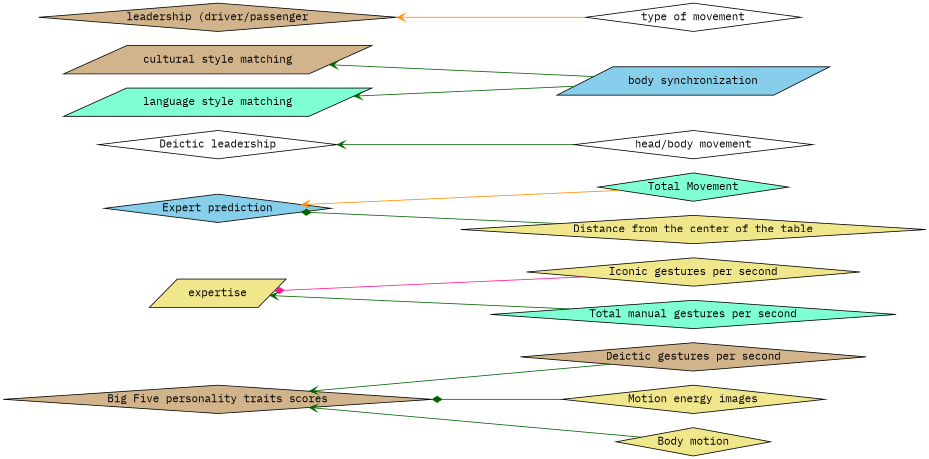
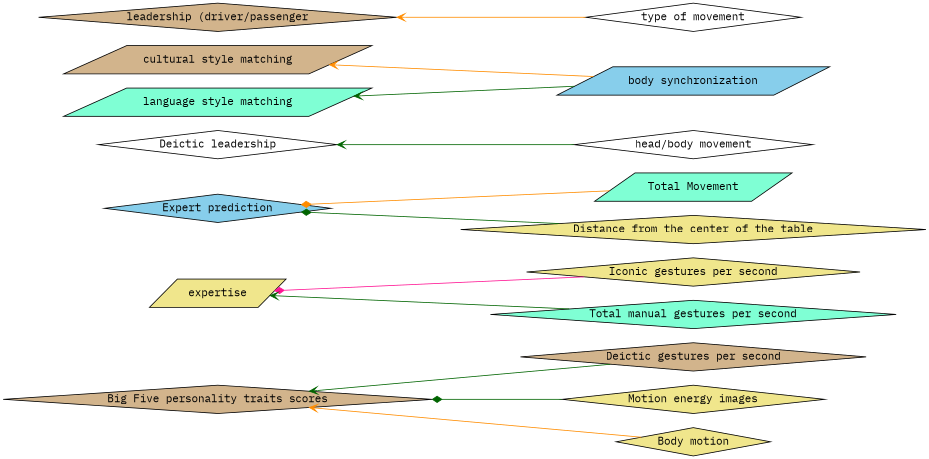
(466, 71) -> (466, 71)
(693, 187) -> (693, 187)
(465, 197) -> (460, 197)
(479, 423) -> (479, 423)
